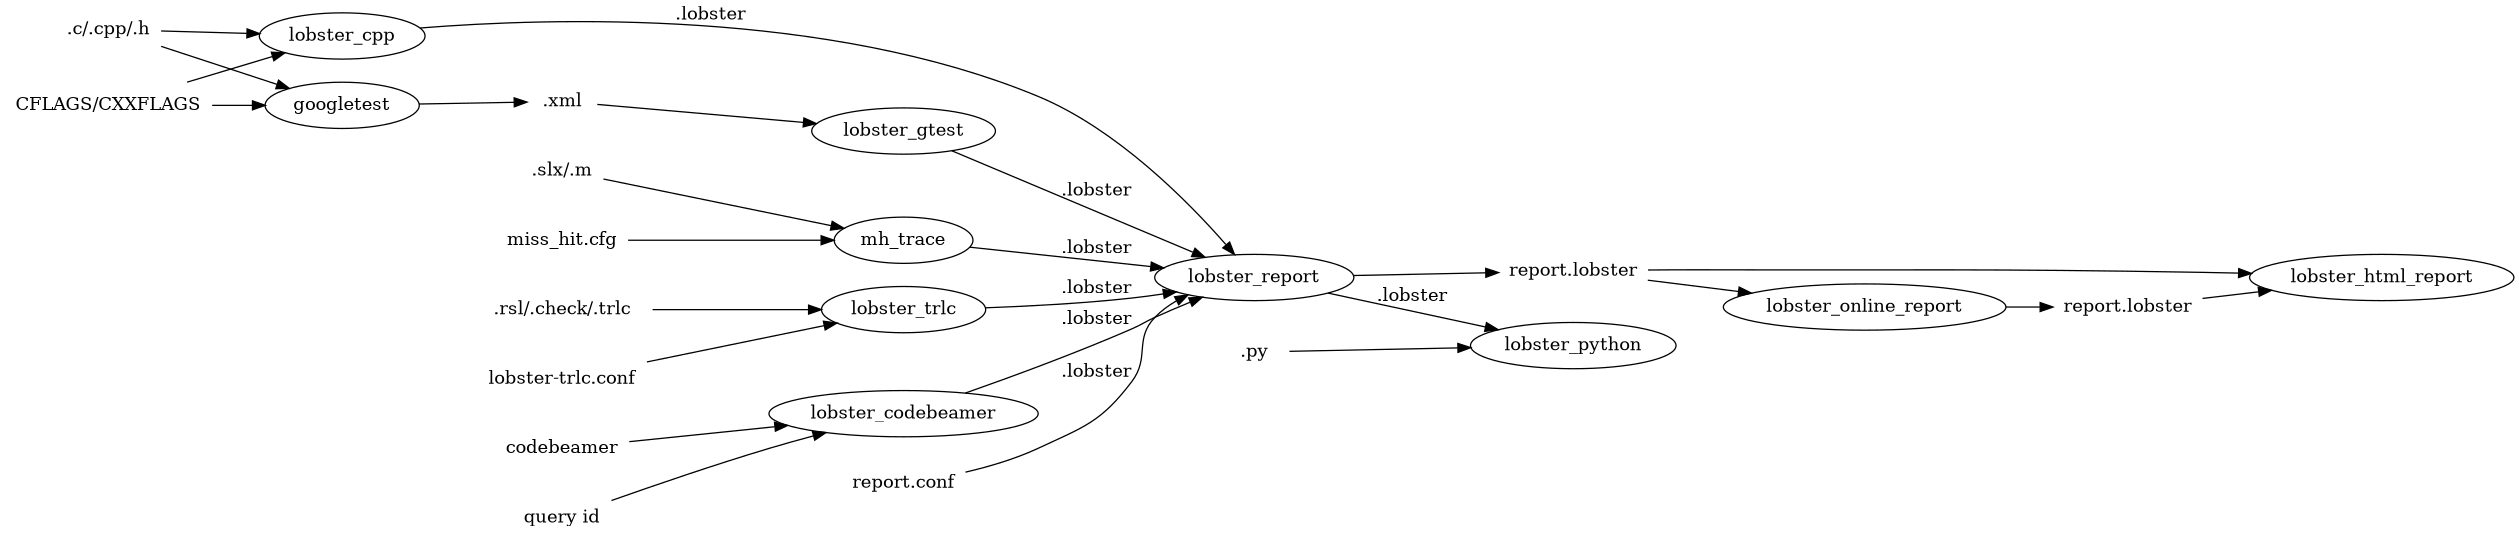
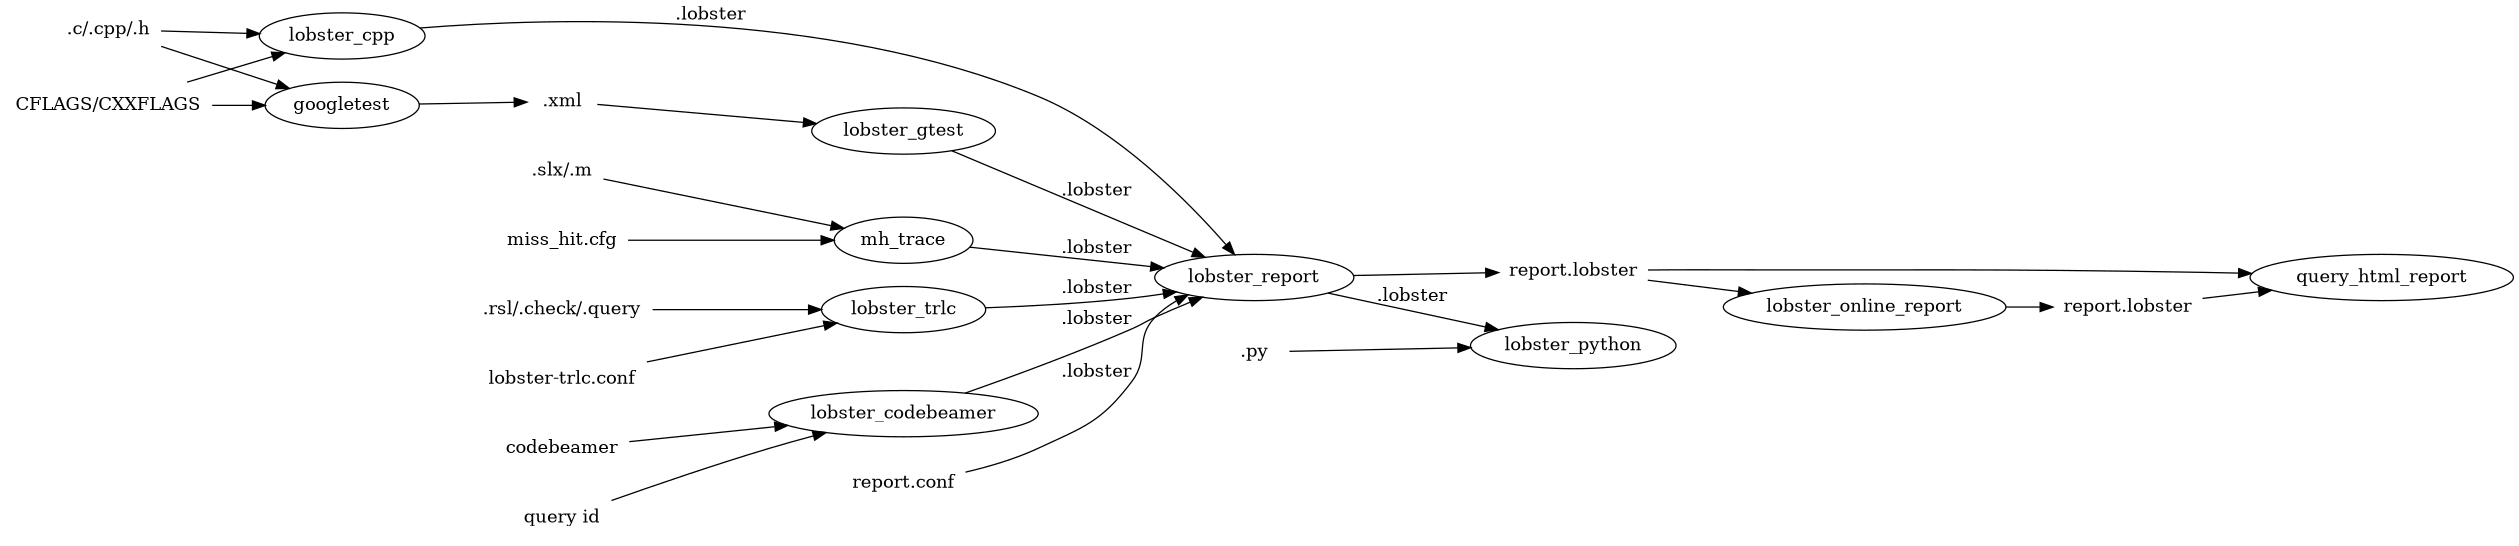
(2382, 278) -> (2382, 278)
(562, 310) -> (562, 310)
